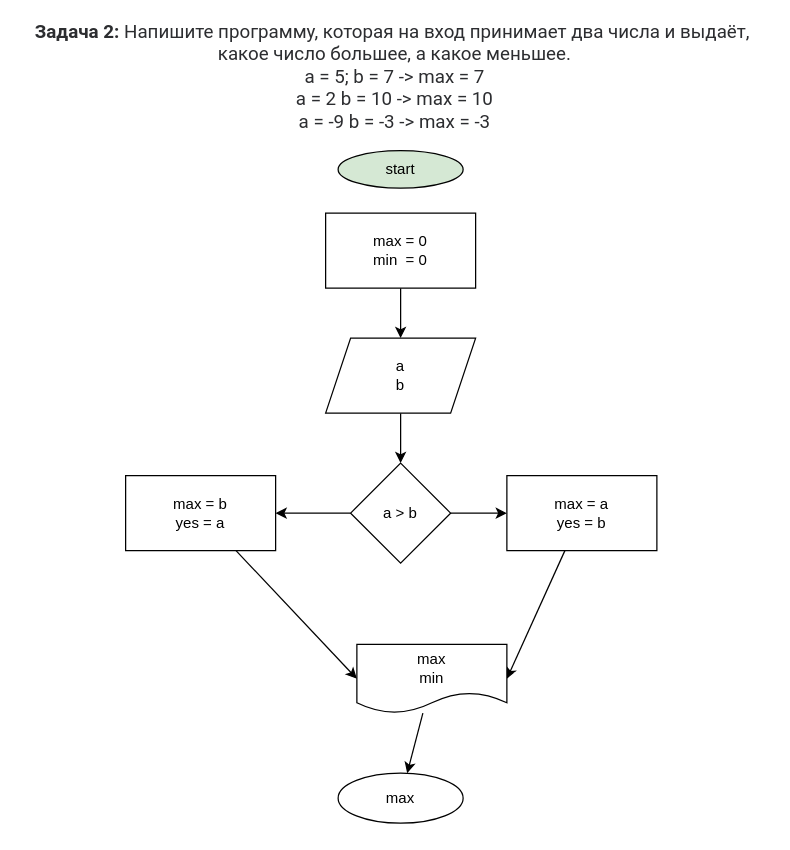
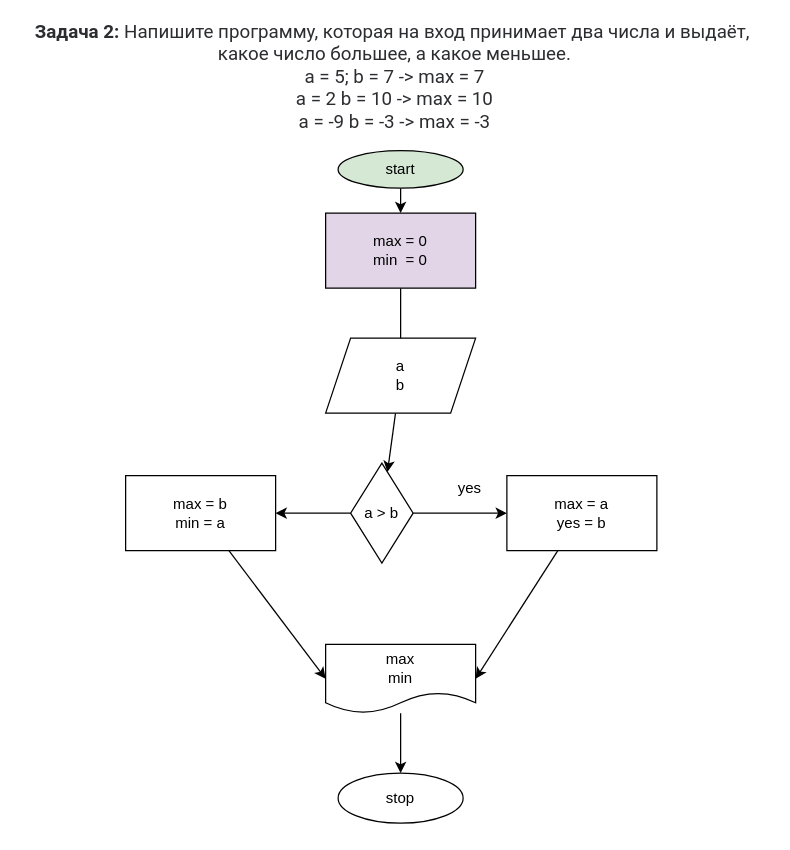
none -> (401, 196)
(401, 251) -> (401, 251)
(401, 328) -> (401, 331)
none -> (469, 488)
(201, 513) -> (201, 513)
(401, 513) -> (382, 513)
(432, 679) -> (401, 679)
(401, 798) -> (401, 798)
